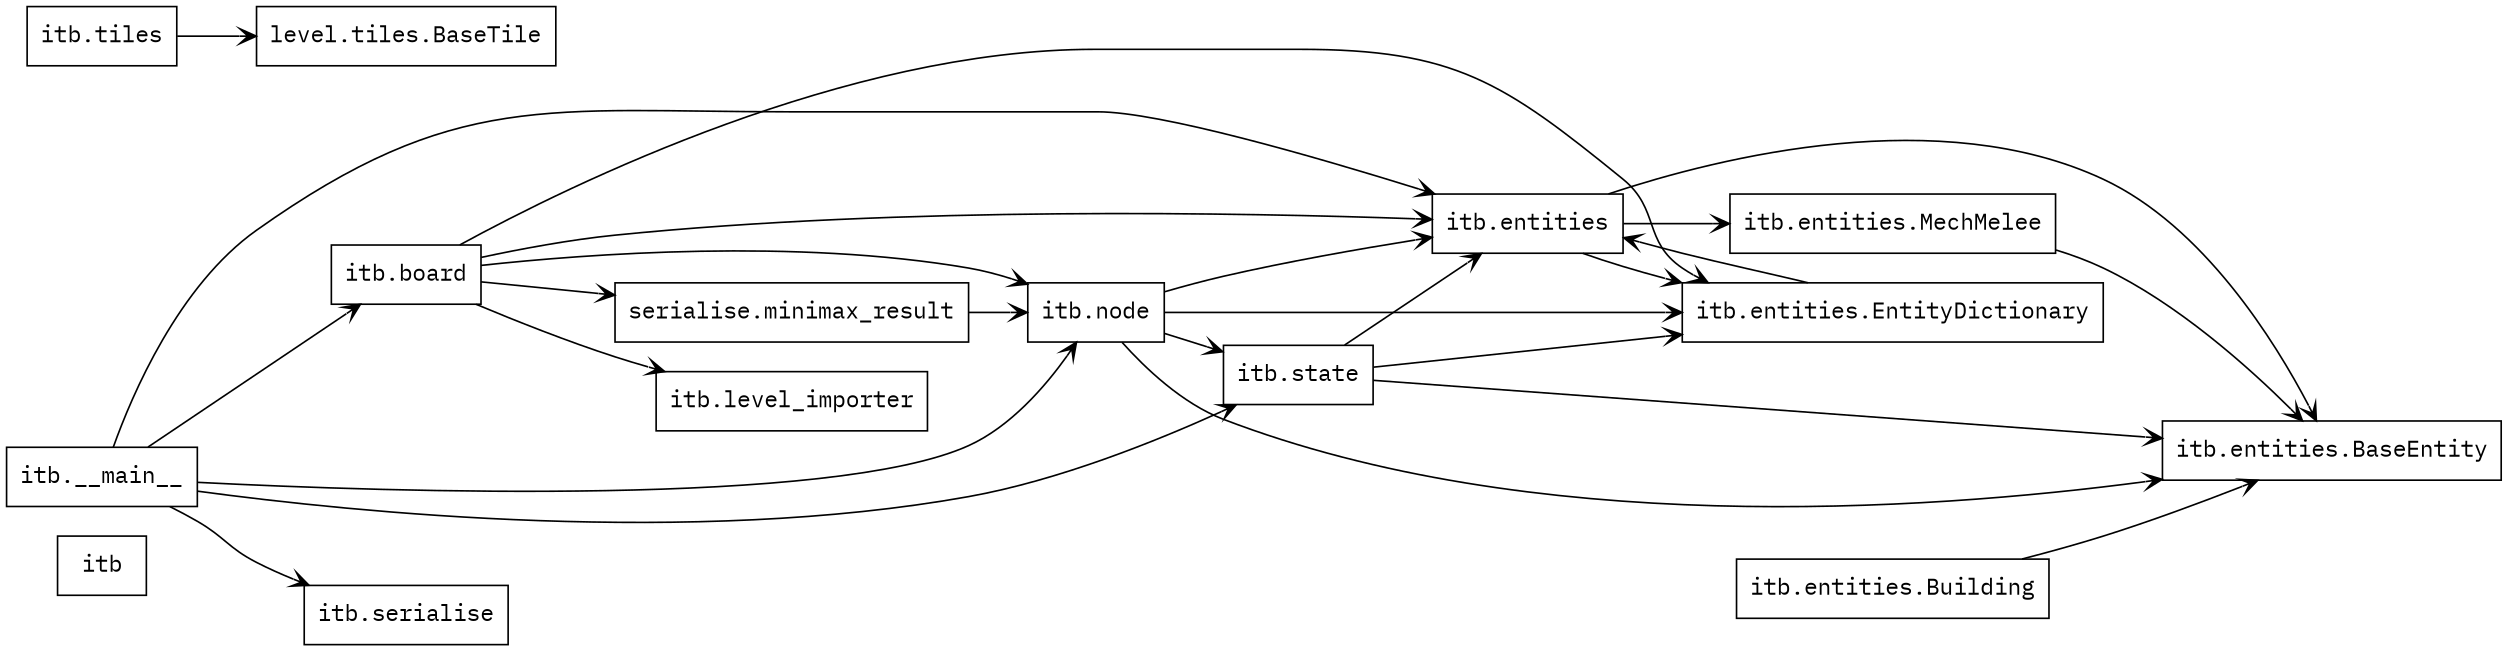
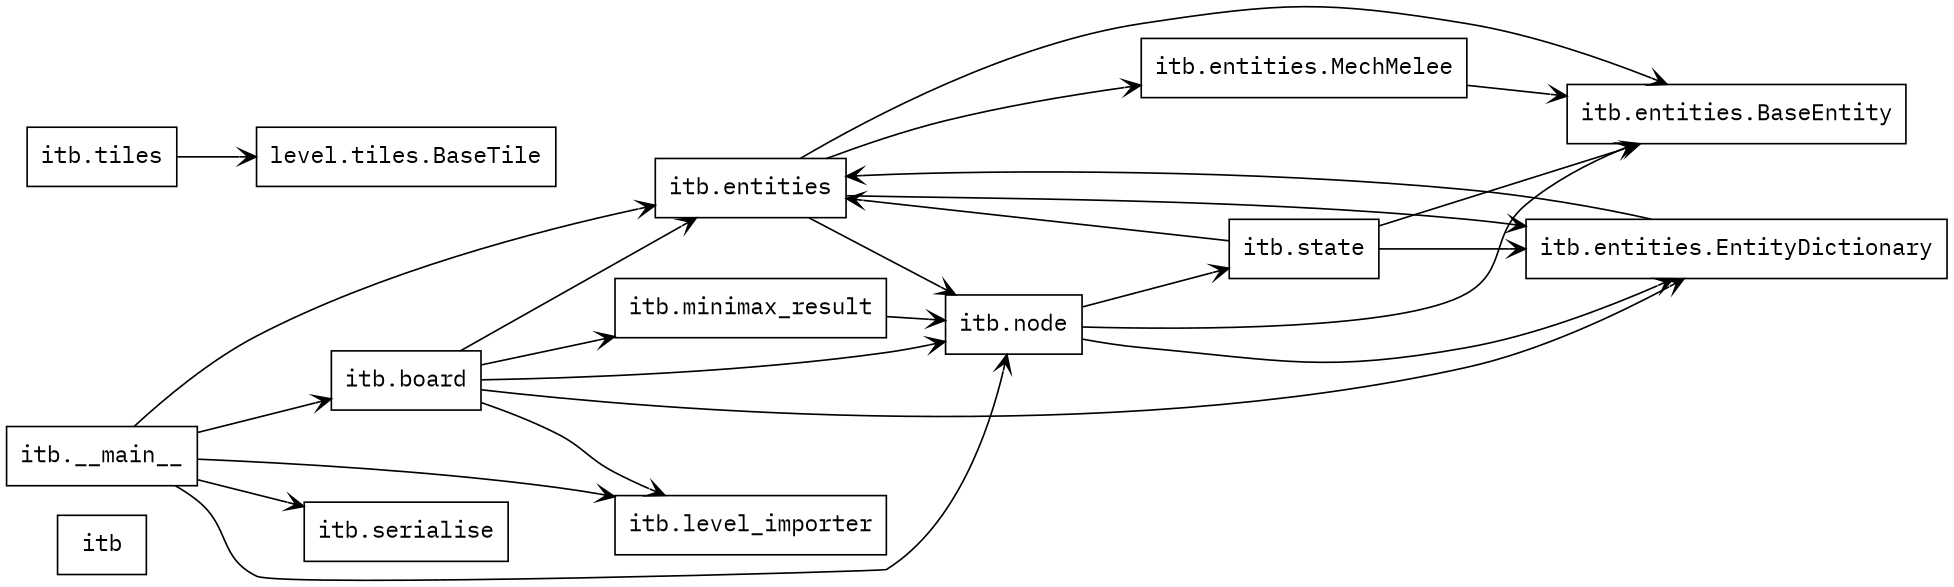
(1289, 262) -> (875, 252)
(792, 312) -> (751, 308)
(716, 521) -> (399, 471)
(1893, 589) -> none
